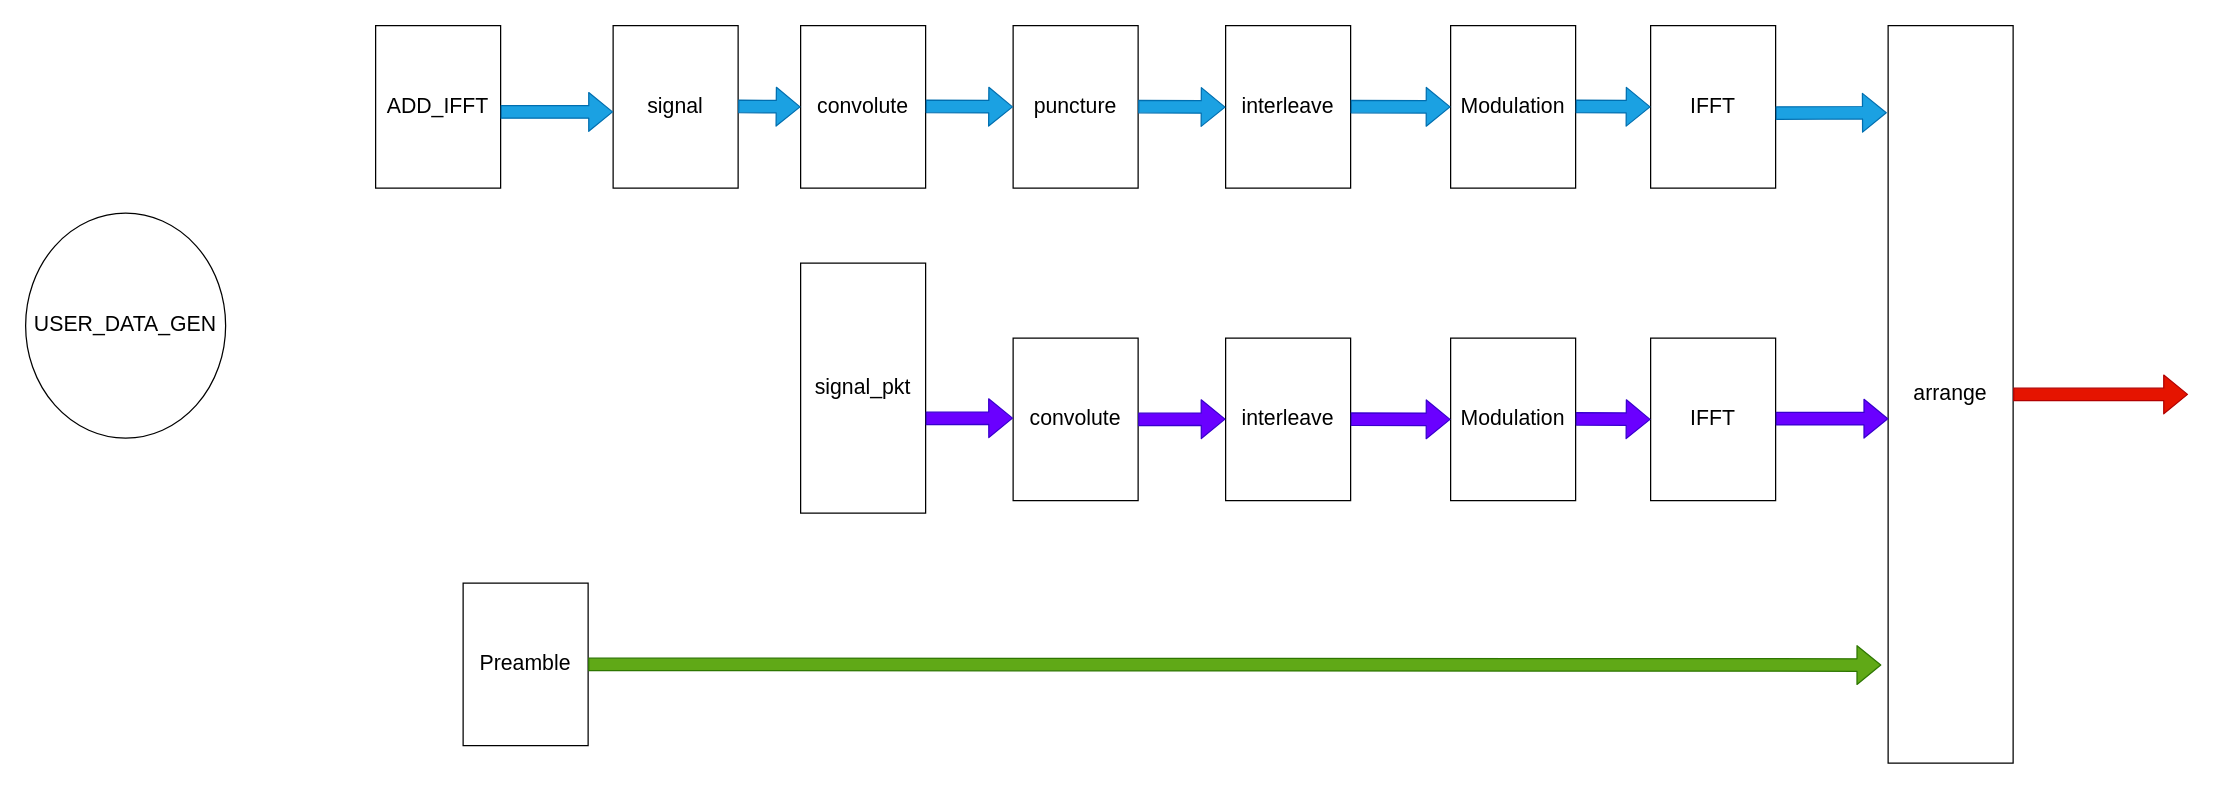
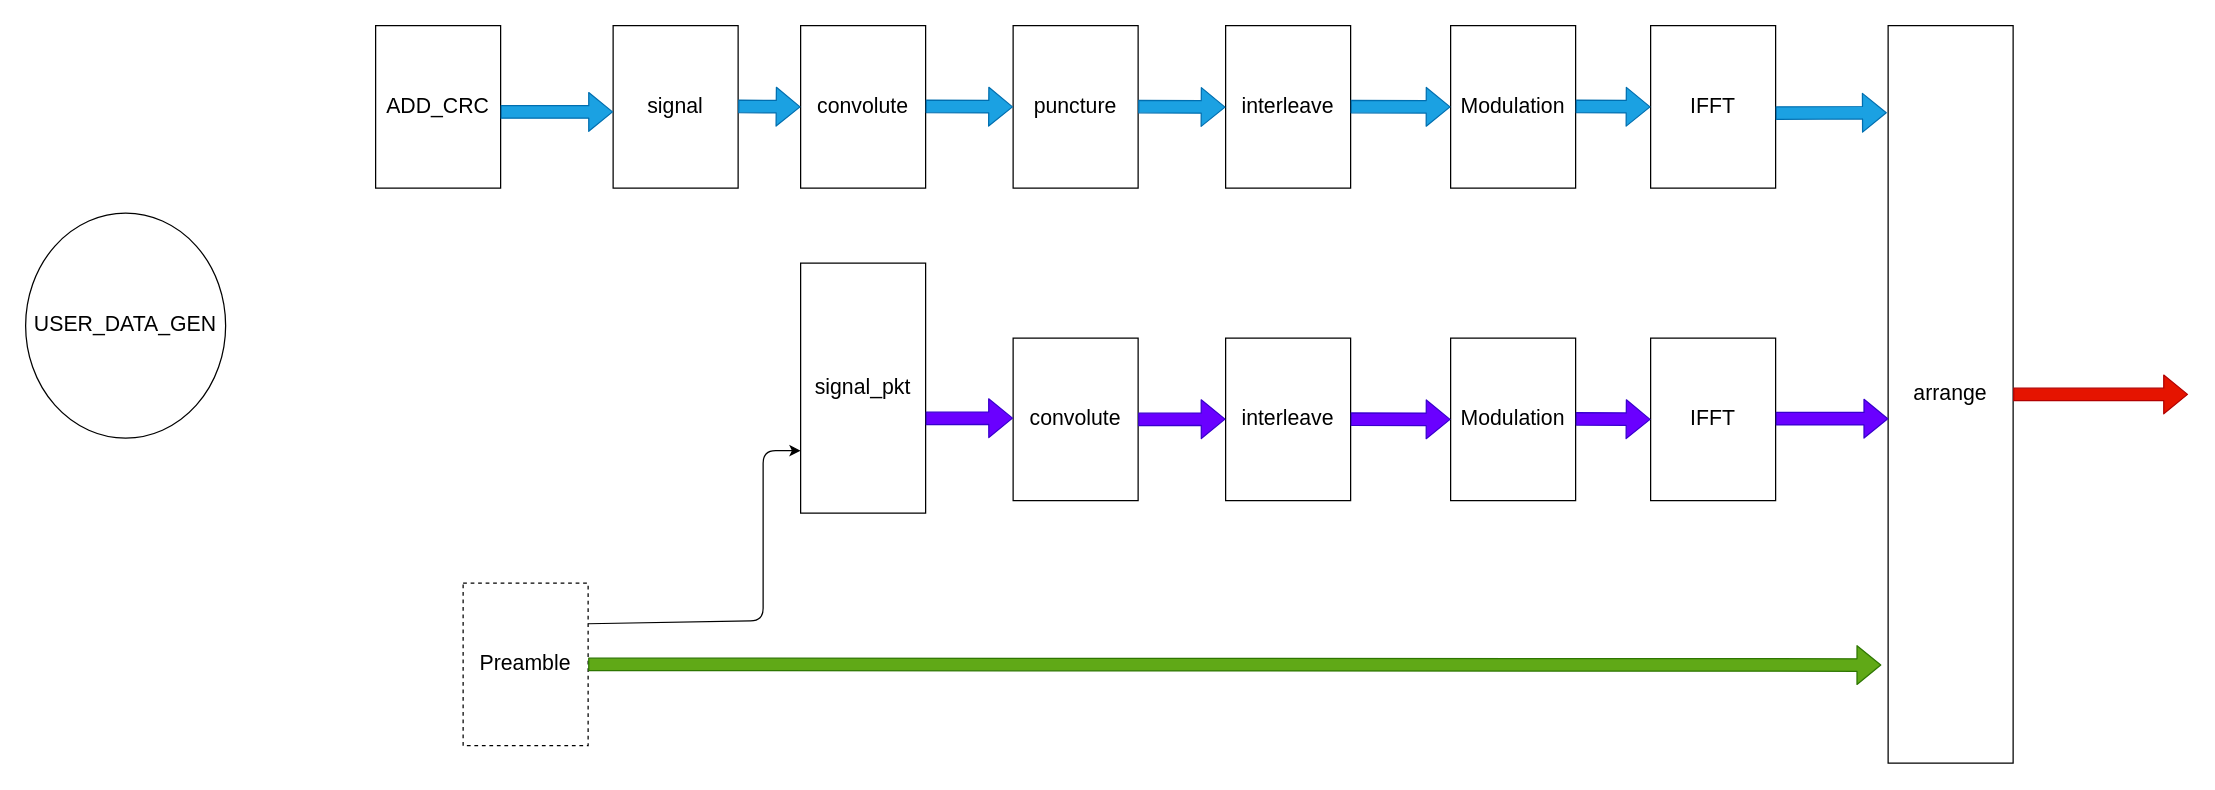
(438, 107) -> (438, 107)
none -> (763, 608)
(526, 664) -> (526, 664)
